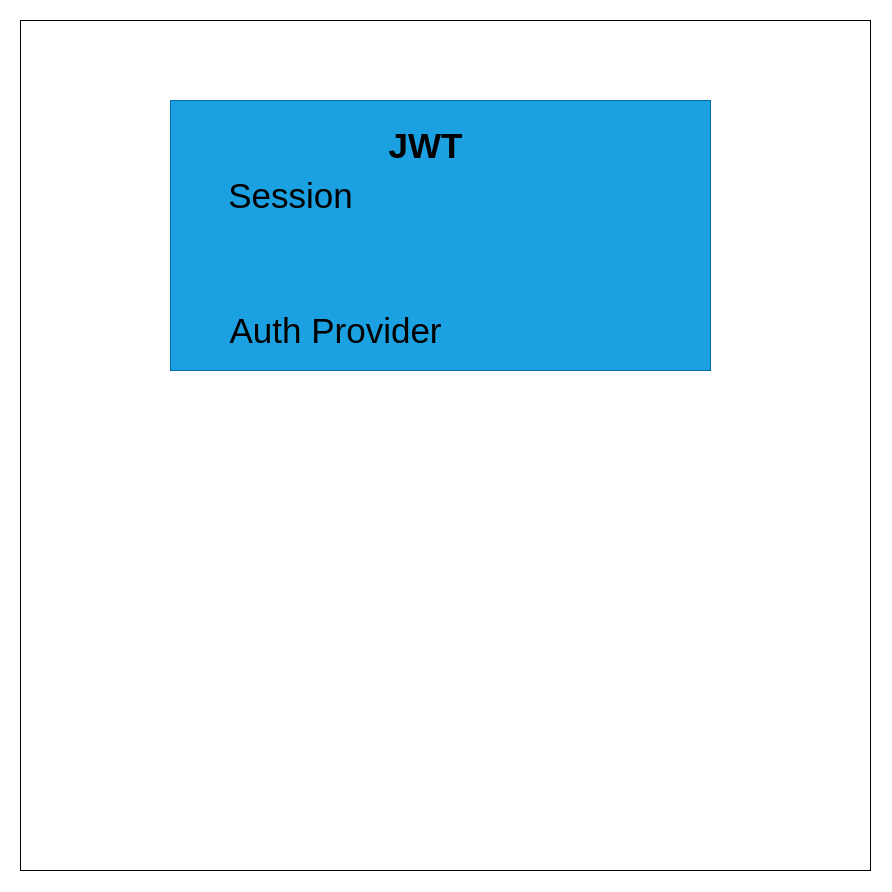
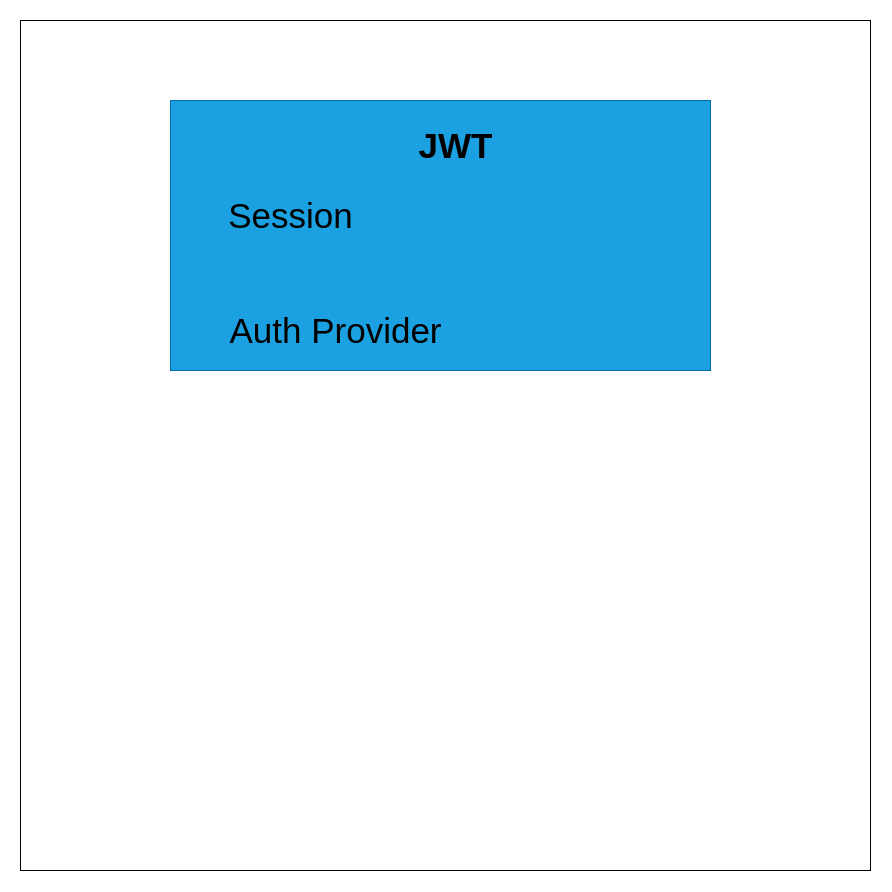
(426, 146) -> (456, 146)
(291, 196) -> (291, 216)
